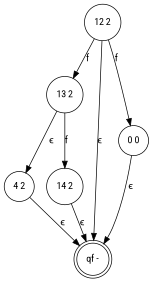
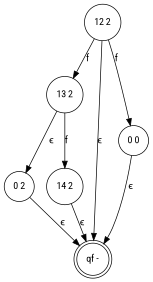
(19, 186) -> (19, 186)
